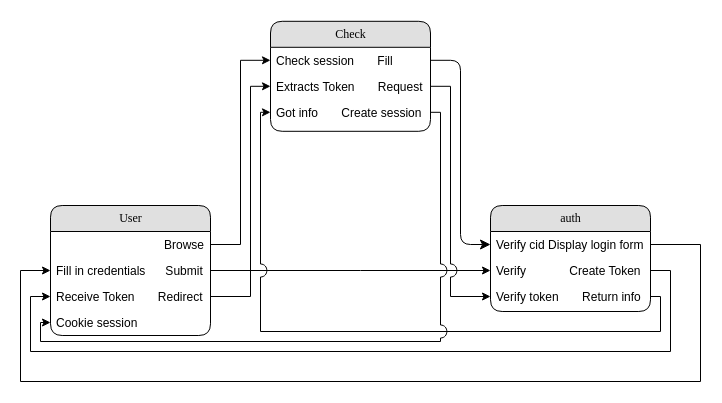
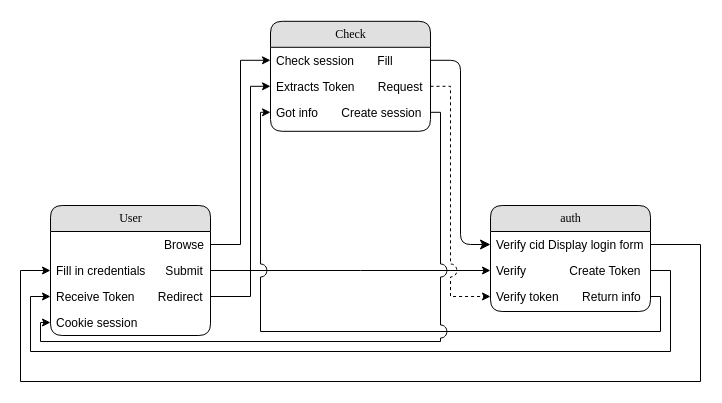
(451, 199) -> (451, 199)
